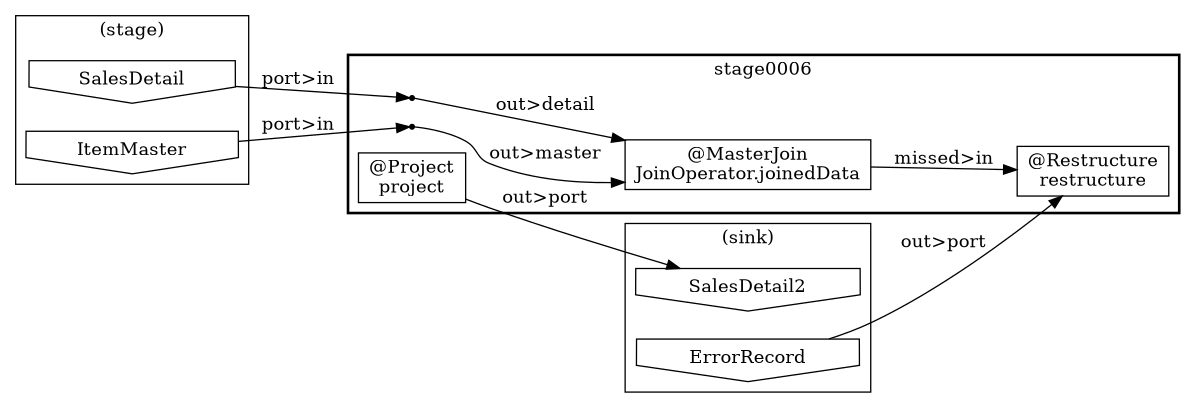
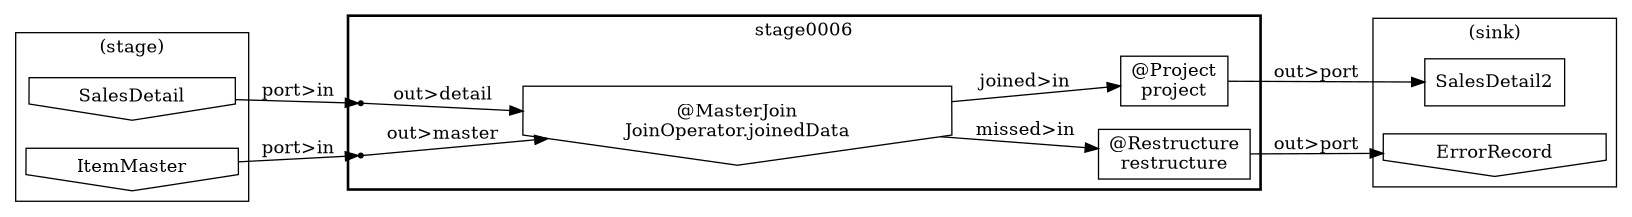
none -> (1030, 94)
(748, 165) -> (737, 122)
(946, 281) -> (1310, 154)
(748, 288) -> (1495, 82)
